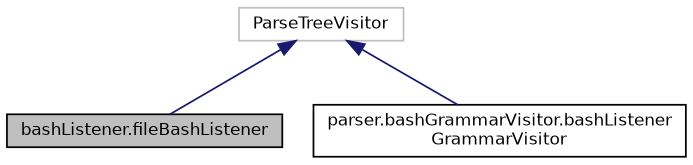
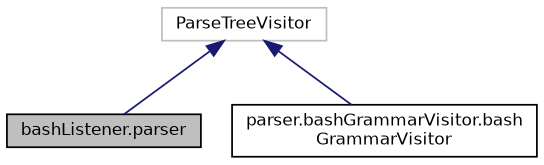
(145, 131) -> (104, 131)
(500, 131) -> (384, 131)
